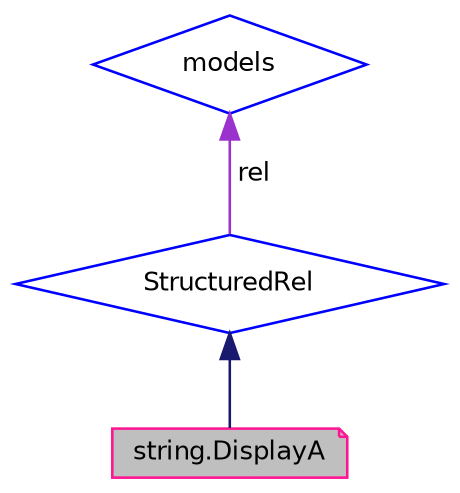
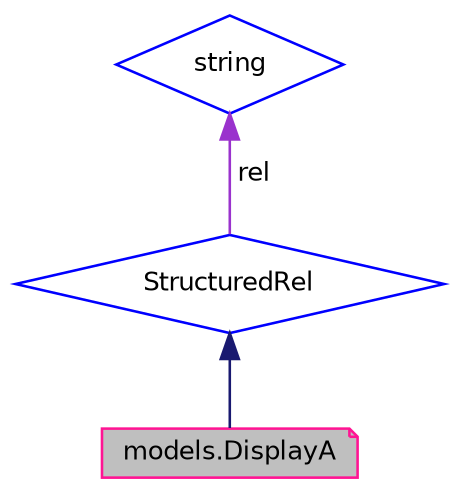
(230, 65) -> (230, 65)
(230, 453) -> (230, 453)
